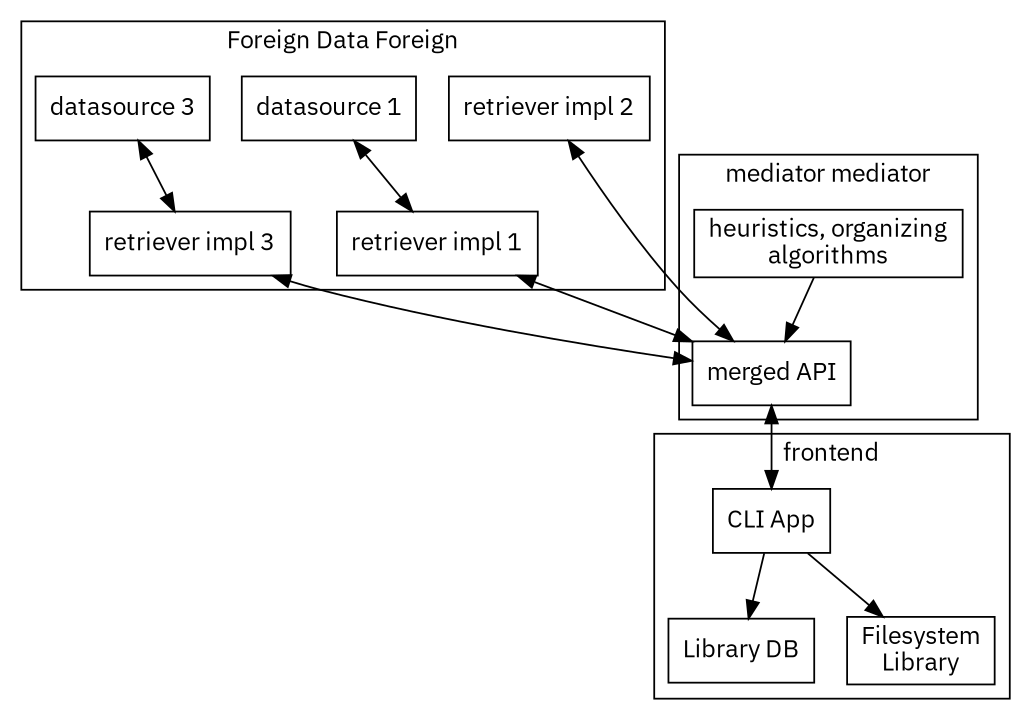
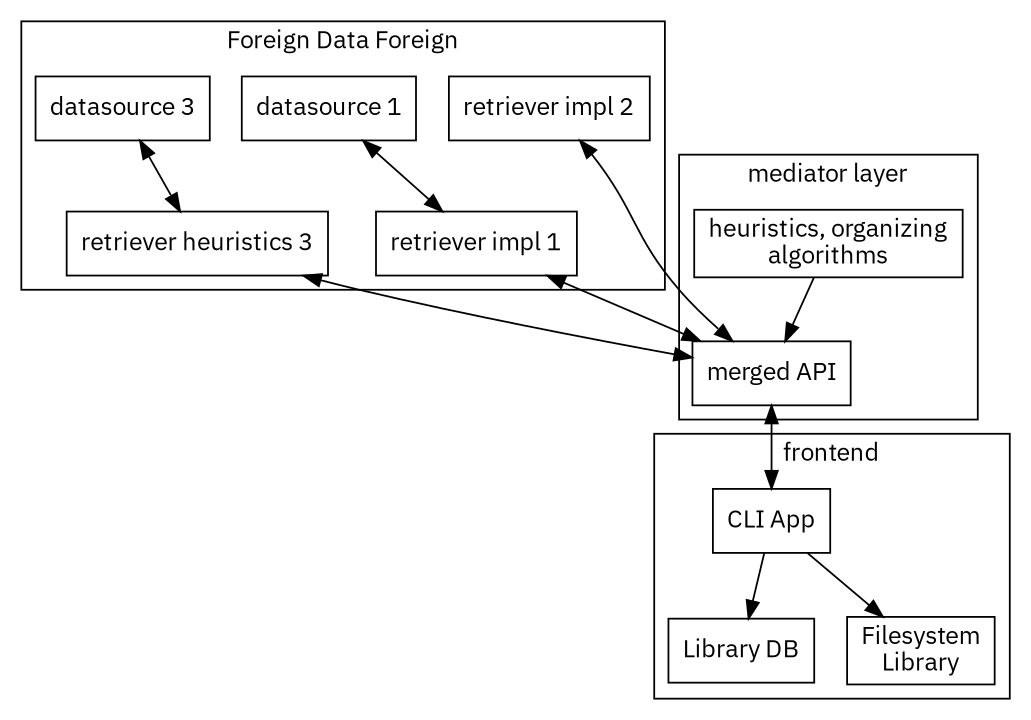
(828, 175) -> (828, 175)
(190, 244) -> (197, 244)
